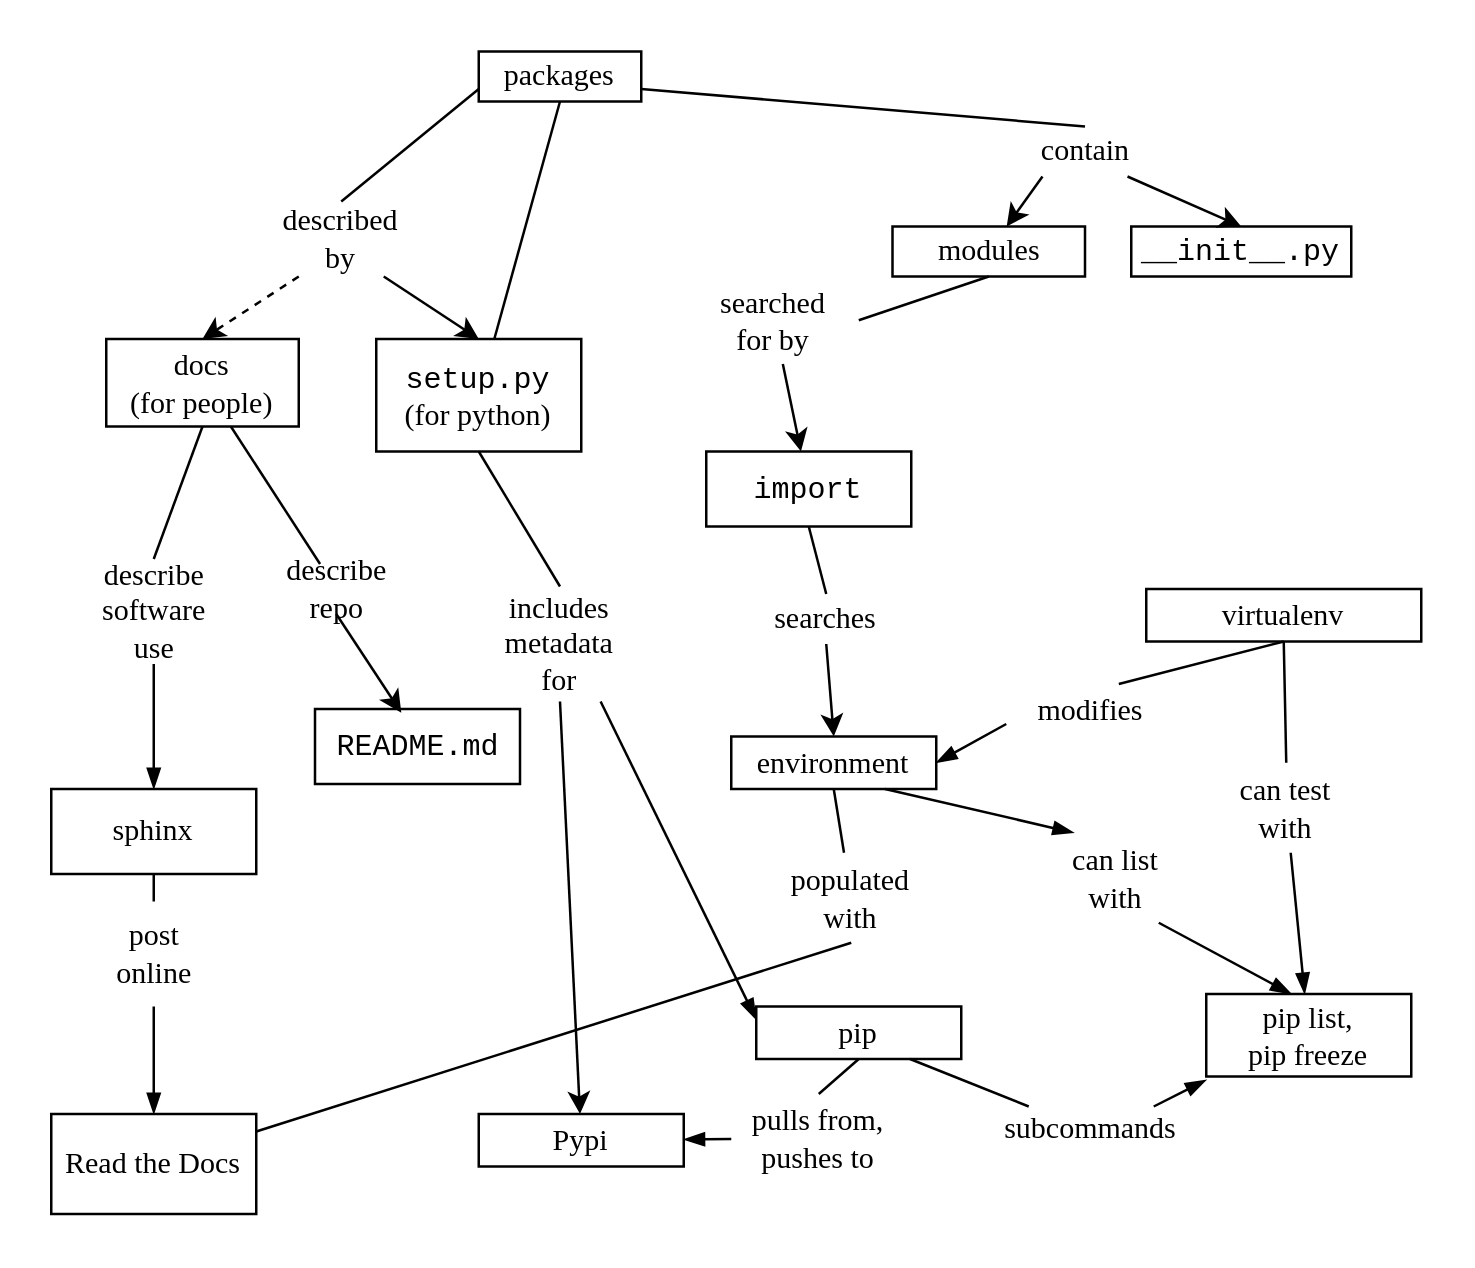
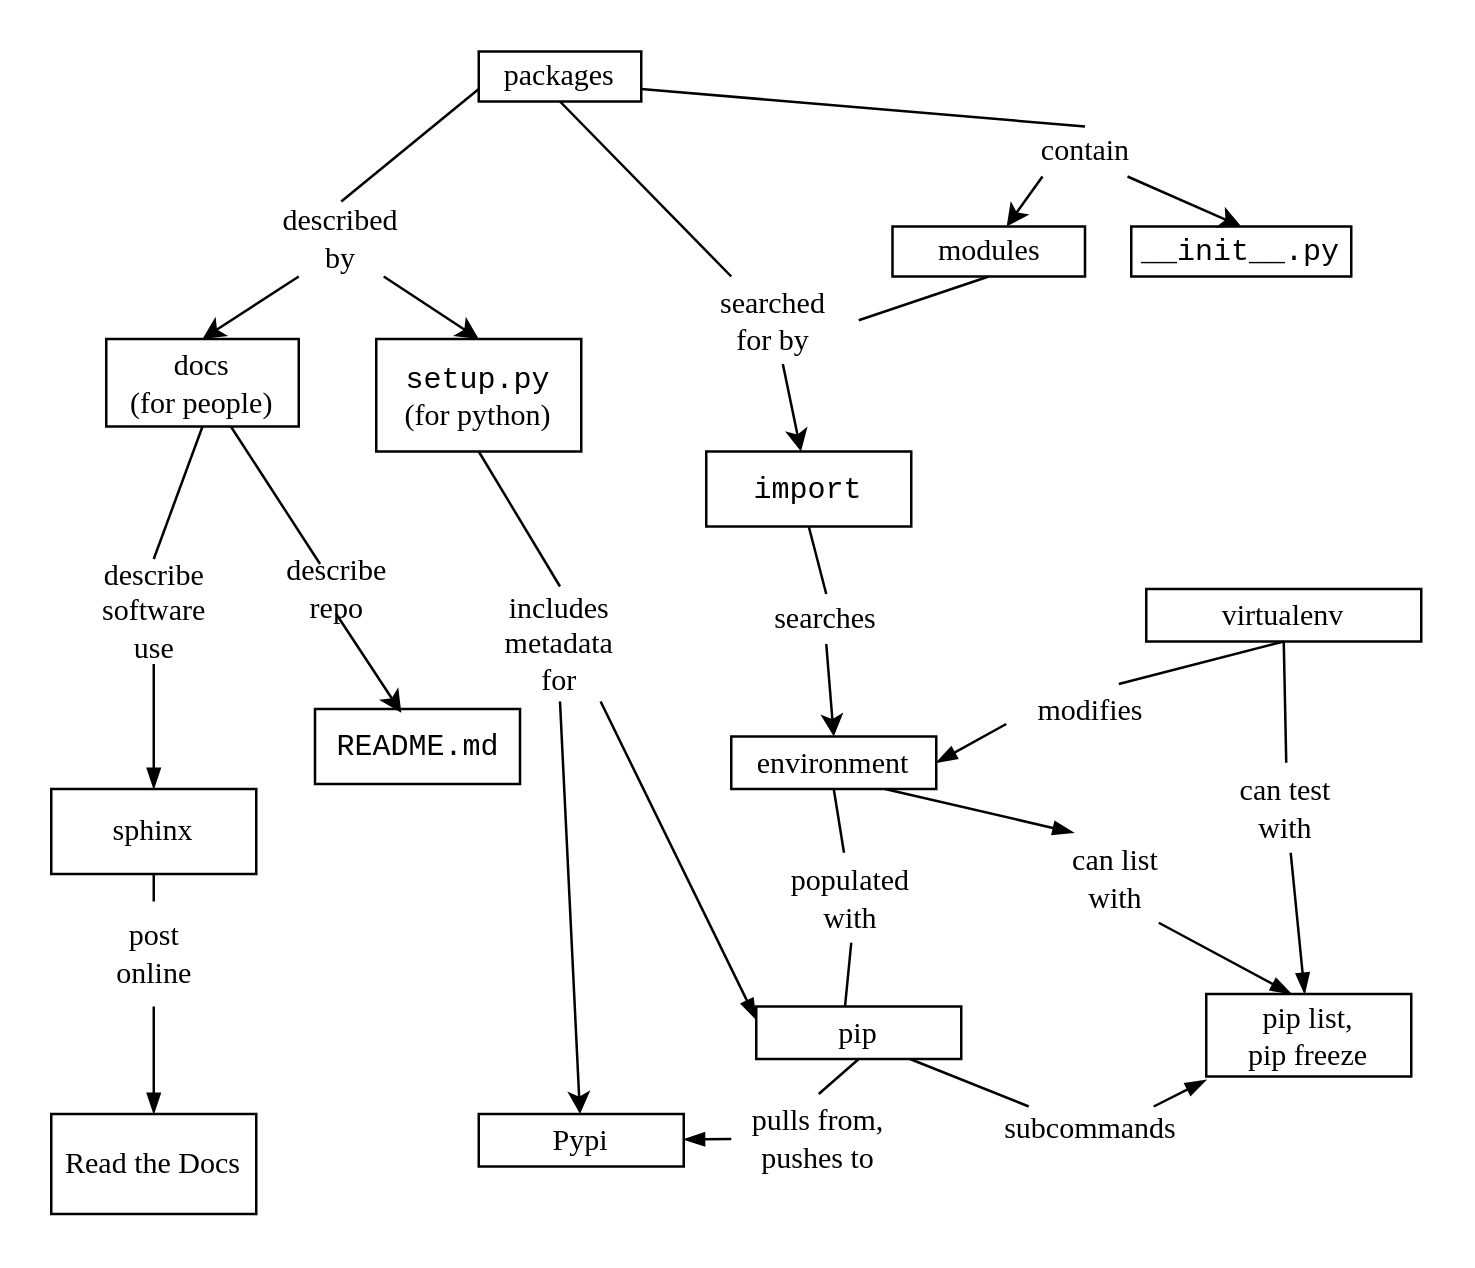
(527, 220) -> (646, 189)
(256, 304) -> (256, 304)
(415, 1081) -> (848, 974)
